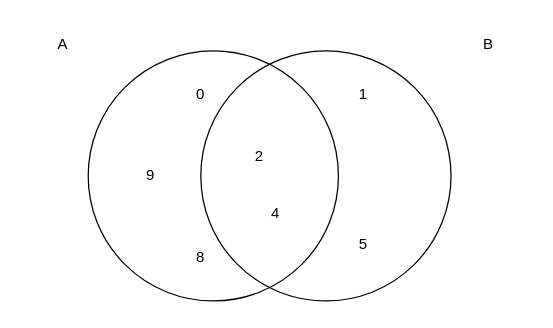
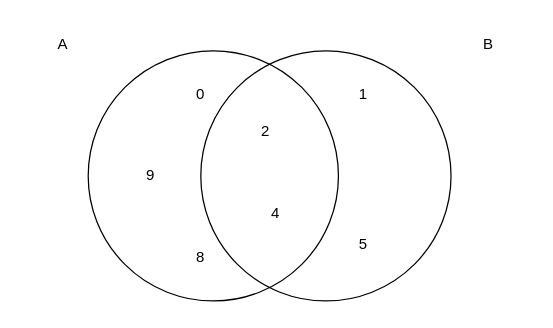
(259, 157) -> (266, 132)
